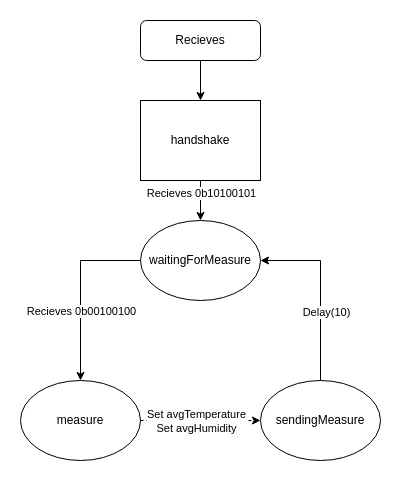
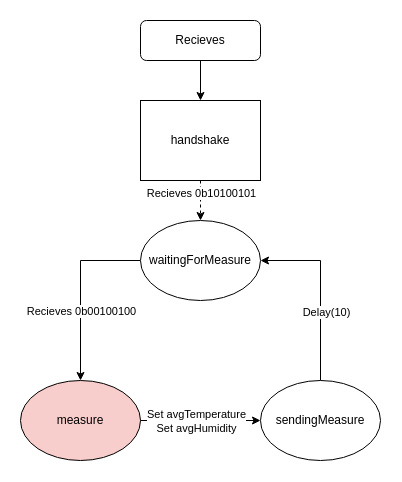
(201, 205) -> (201, 205)
(81, 421) -> (81, 421)
(249, 421) -> (249, 421)
